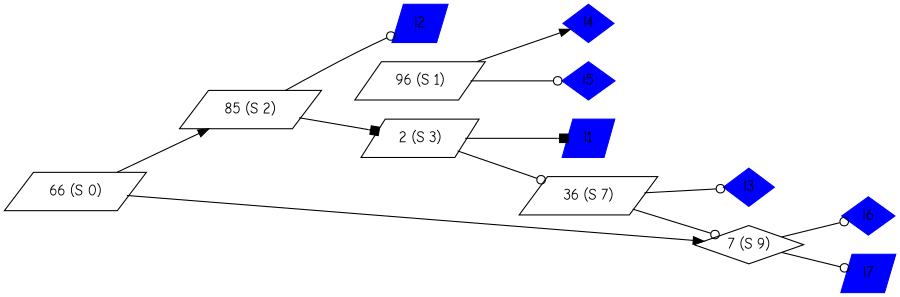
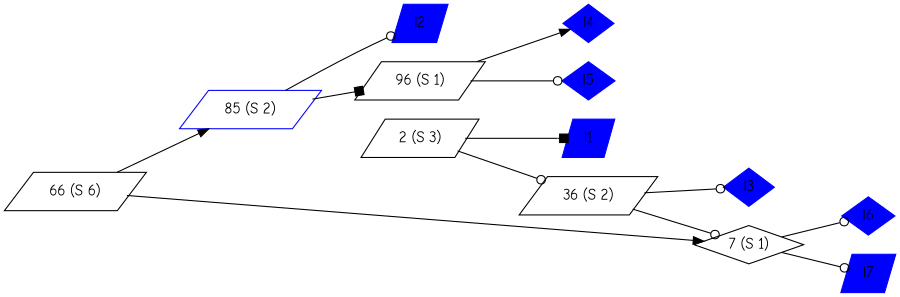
(250, 110) -> (250, 110)
(334, 124) -> (333, 96)
(75, 192) -> (75, 192)
(588, 196) -> (588, 196)
(749, 245) -> (749, 245)
